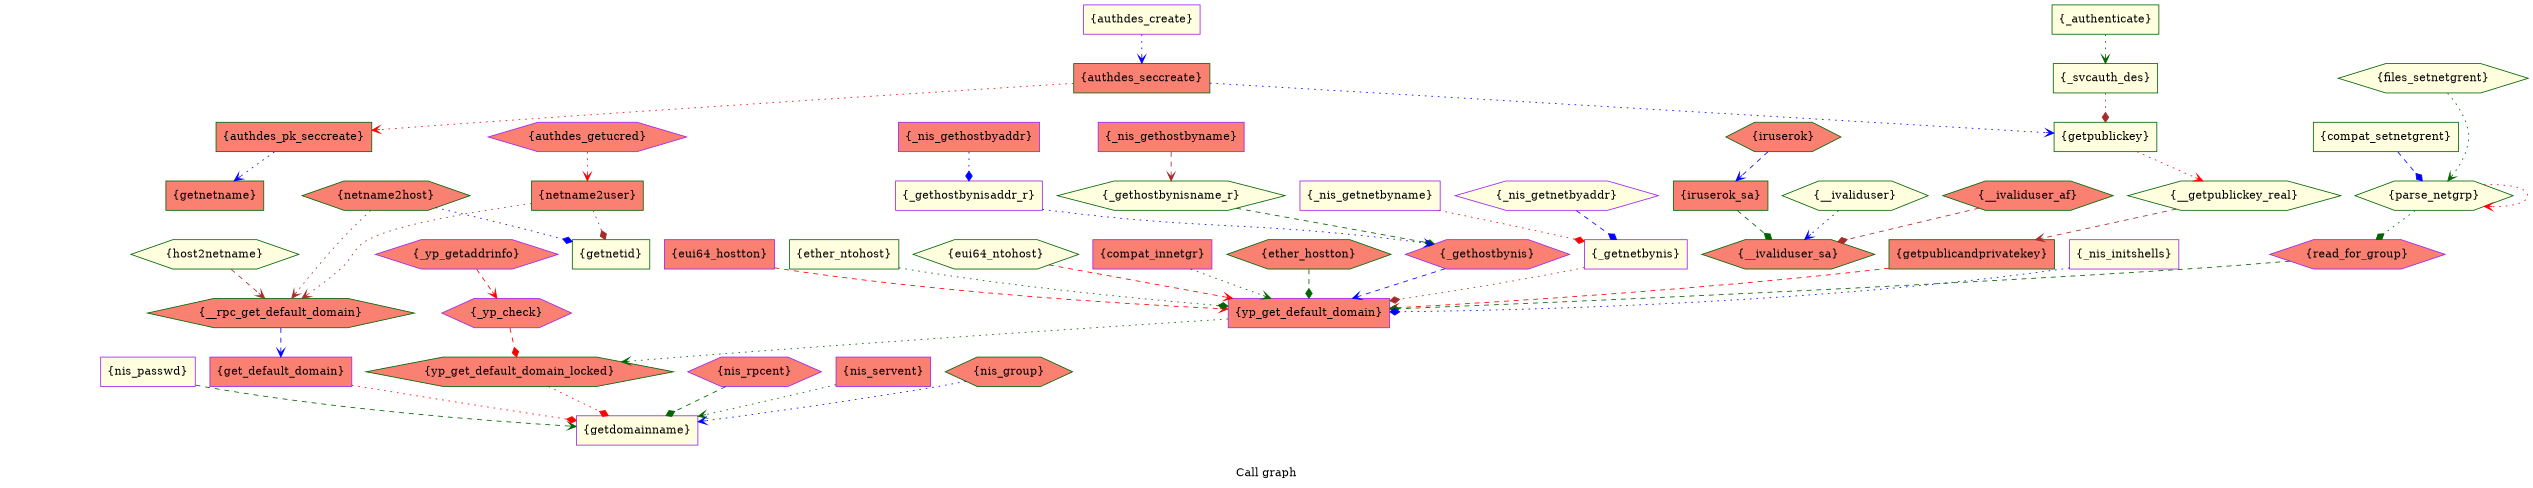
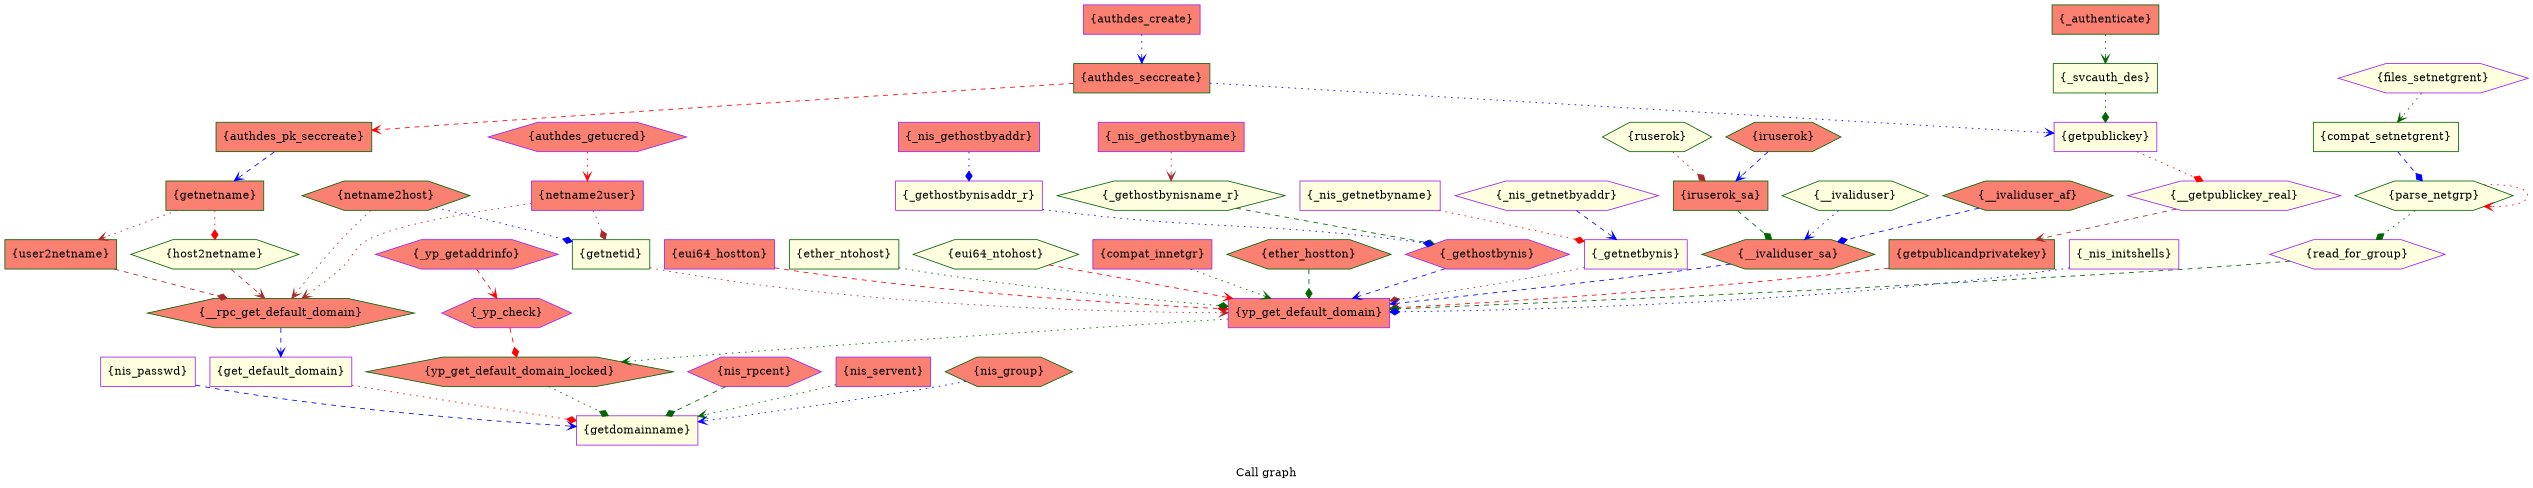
(1142, 20) -> (1142, 20)
(2105, 20) -> (2105, 20)
(2433, 78) -> (2433, 78)
(2105, 103) -> (2105, 103)
(727, 106) -> (727, 106)
(2469, 133) -> (2412, 105)
none -> (1657, 137)
(2105, 137) -> (2105, 137)
(1171, 162) -> (1171, 162)
(258, 164) -> (258, 164)
(2166, 165) -> (2166, 165)
(587, 196) -> (587, 196)
(2234, 196) -> (2234, 196)
none -> (215, 220)
(1593, 223) -> (1593, 223)
(1913, 224) -> (1913, 224)
(1233, 226) -> (1233, 226)
none -> (61, 254)
(2357, 254) -> (2357, 254)
none -> (1564, 285)
(996, 293) -> (996, 293)
none -> (934, 302)
(281, 372) -> (281, 372)
(574, 399) -> (574, 399)
(381, 411) -> (381, 411)
